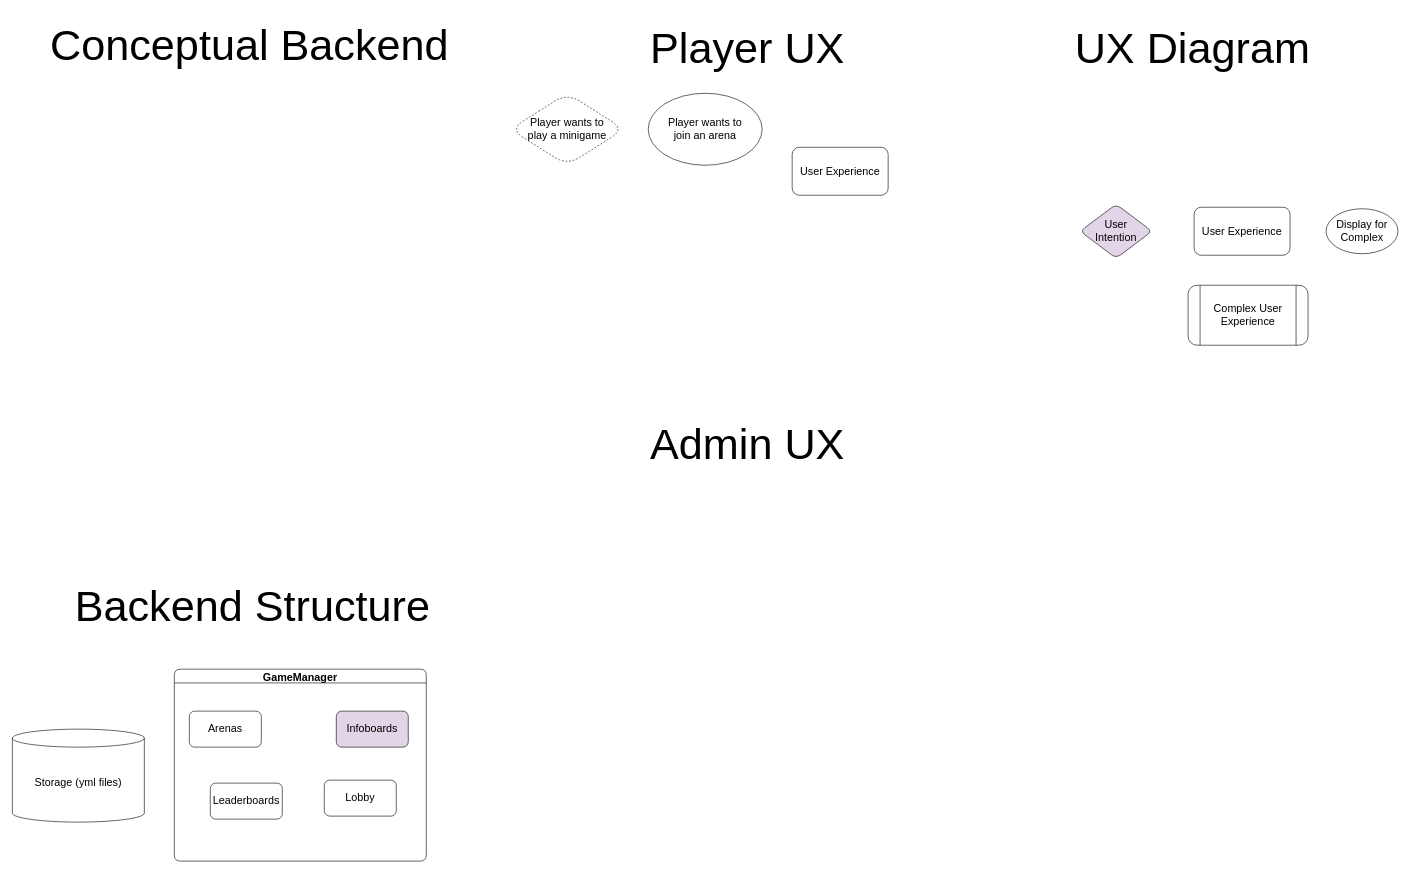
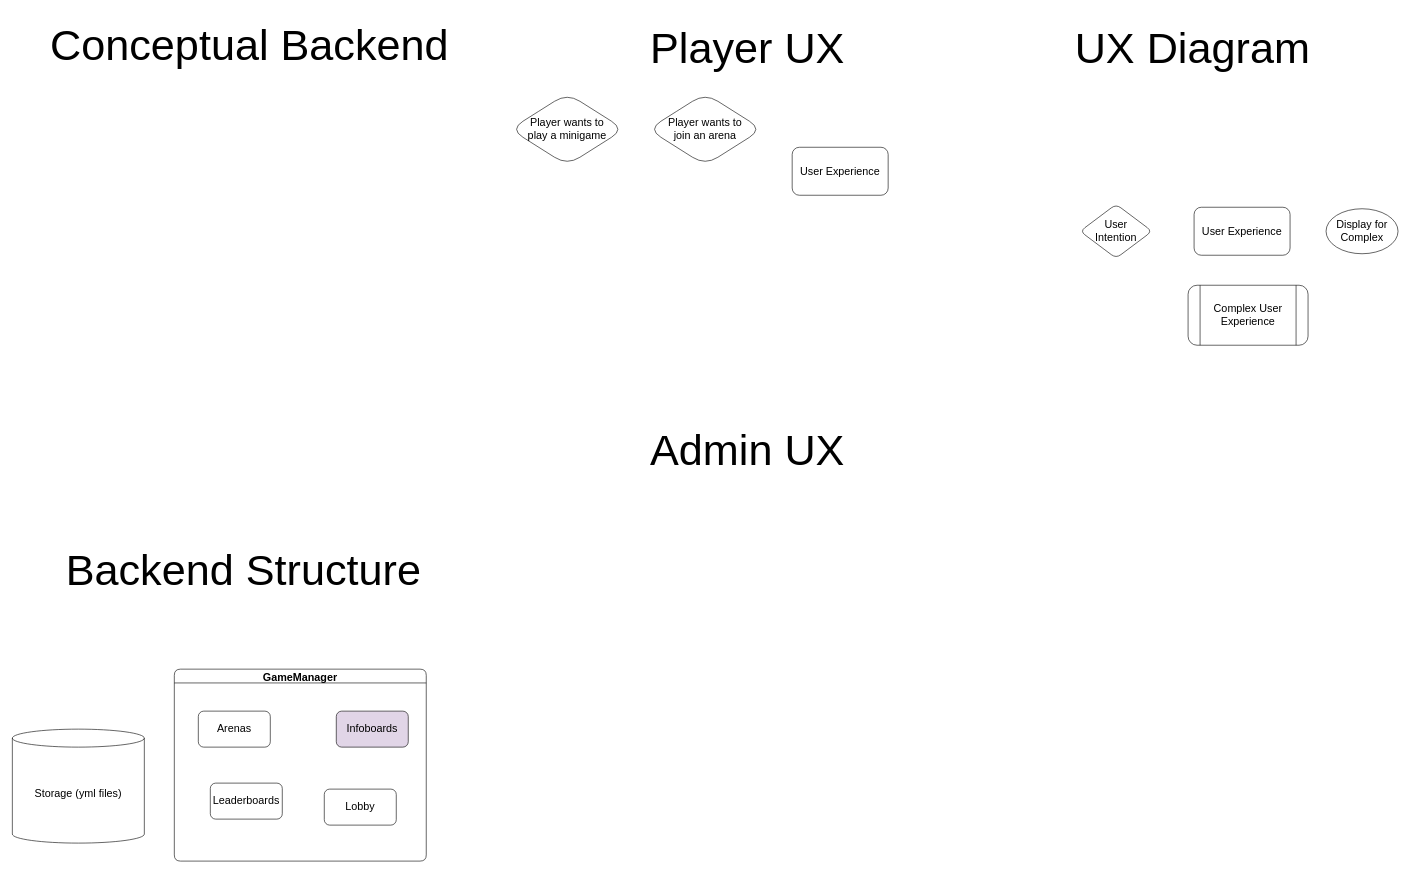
(567, 129) -> (567, 129)
(705, 129) -> (705, 129)
(1116, 231) -> (1116, 231)
(748, 444) -> (748, 450)
(253, 606) -> (244, 570)
(225, 729) -> (234, 729)
(78, 776) -> (78, 786)
(360, 798) -> (360, 807)
